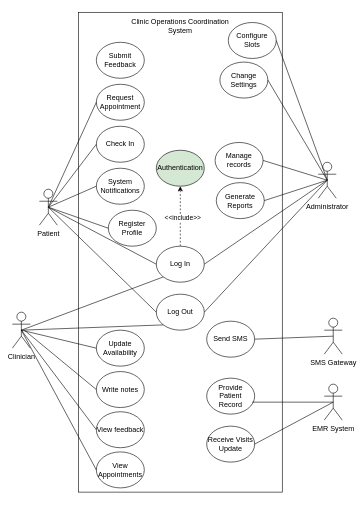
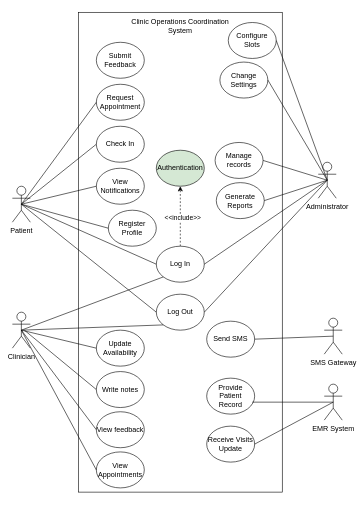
(120, 186) -> (120, 186)
(48, 207) -> (21, 204)
